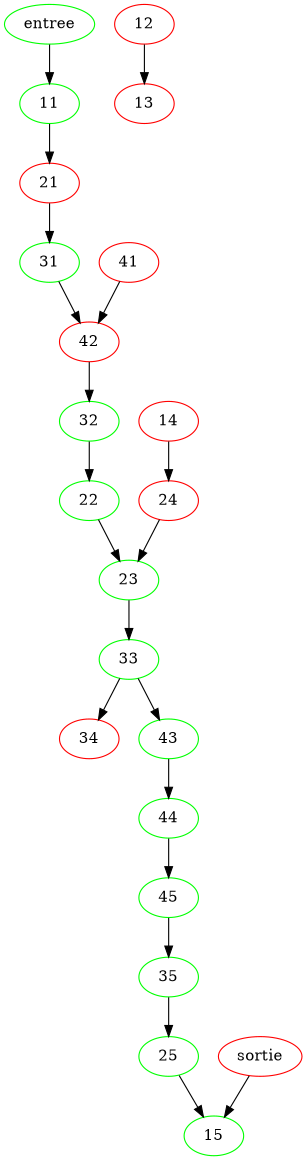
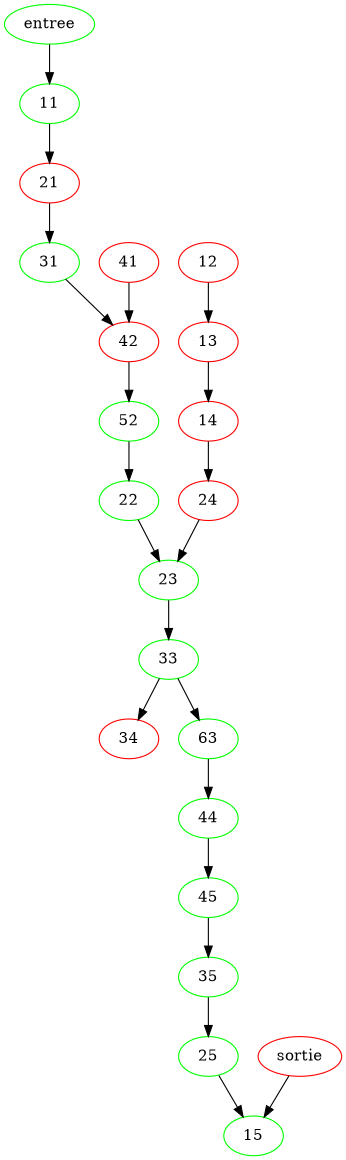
none -> (208, 376)
(89, 421) -> (129, 421)
(169, 739) -> (208, 739)
